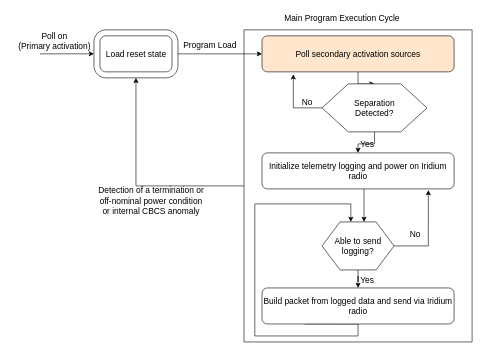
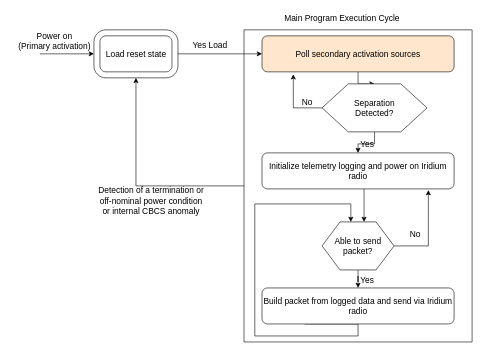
(55, 41) -> (55, 41)
(210, 45) -> (210, 45)
(358, 246) -> (358, 246)
